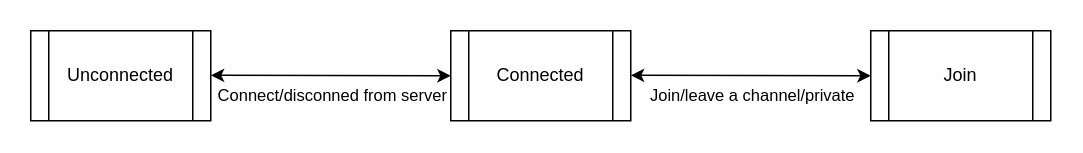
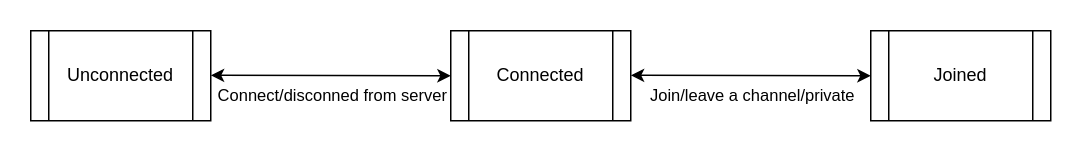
(961, 76) -> (961, 76)
